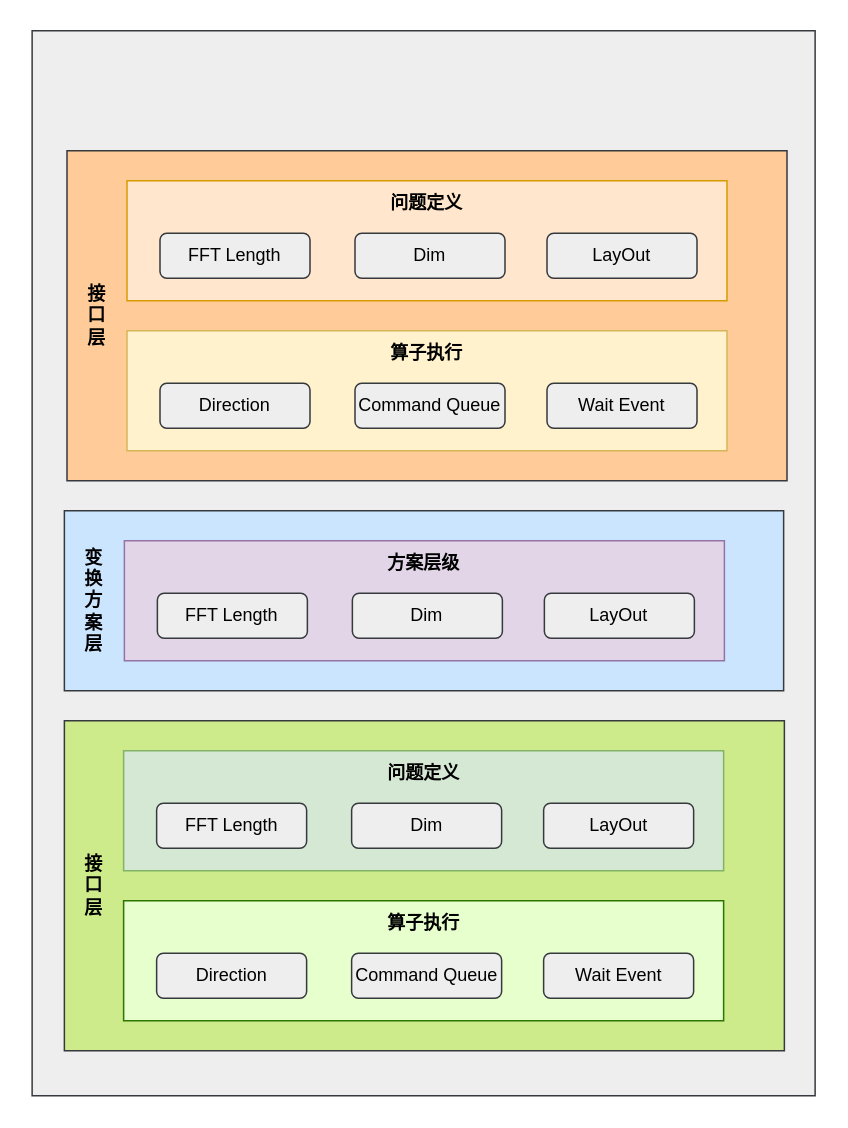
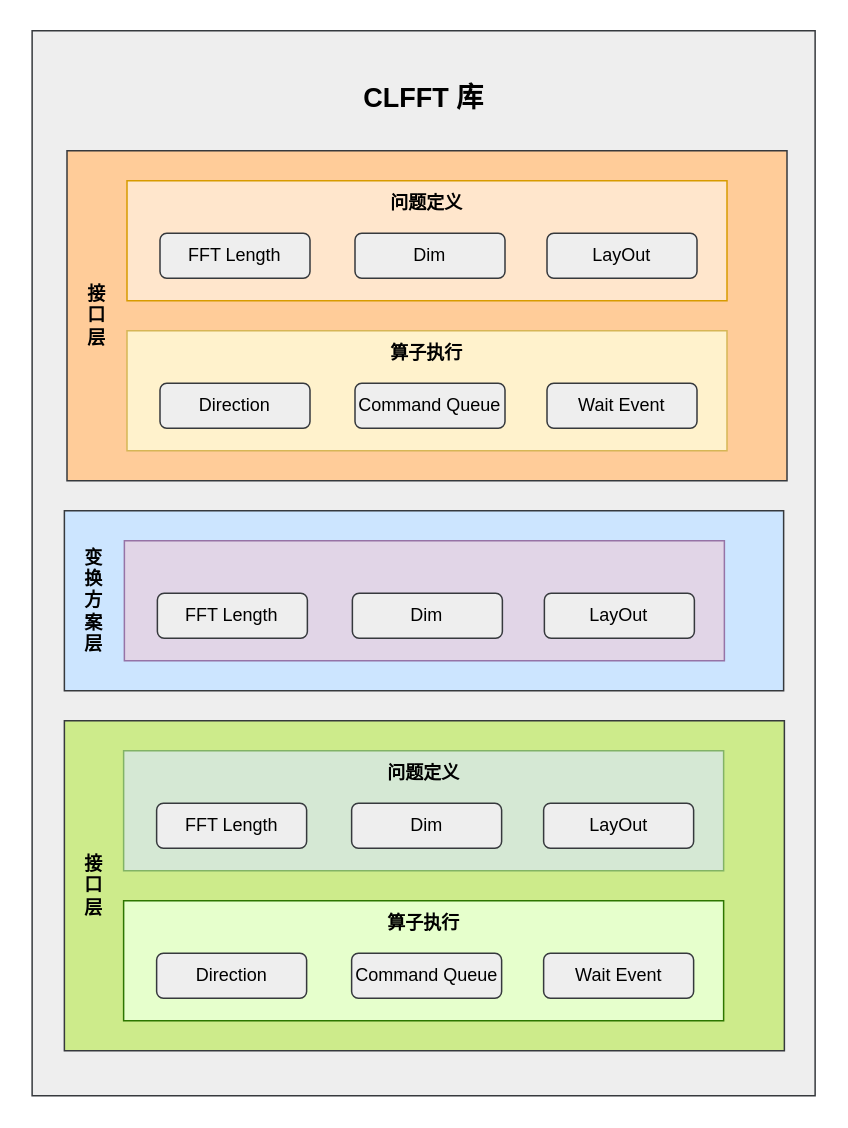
none -> (423, 98)
(424, 563) -> none
